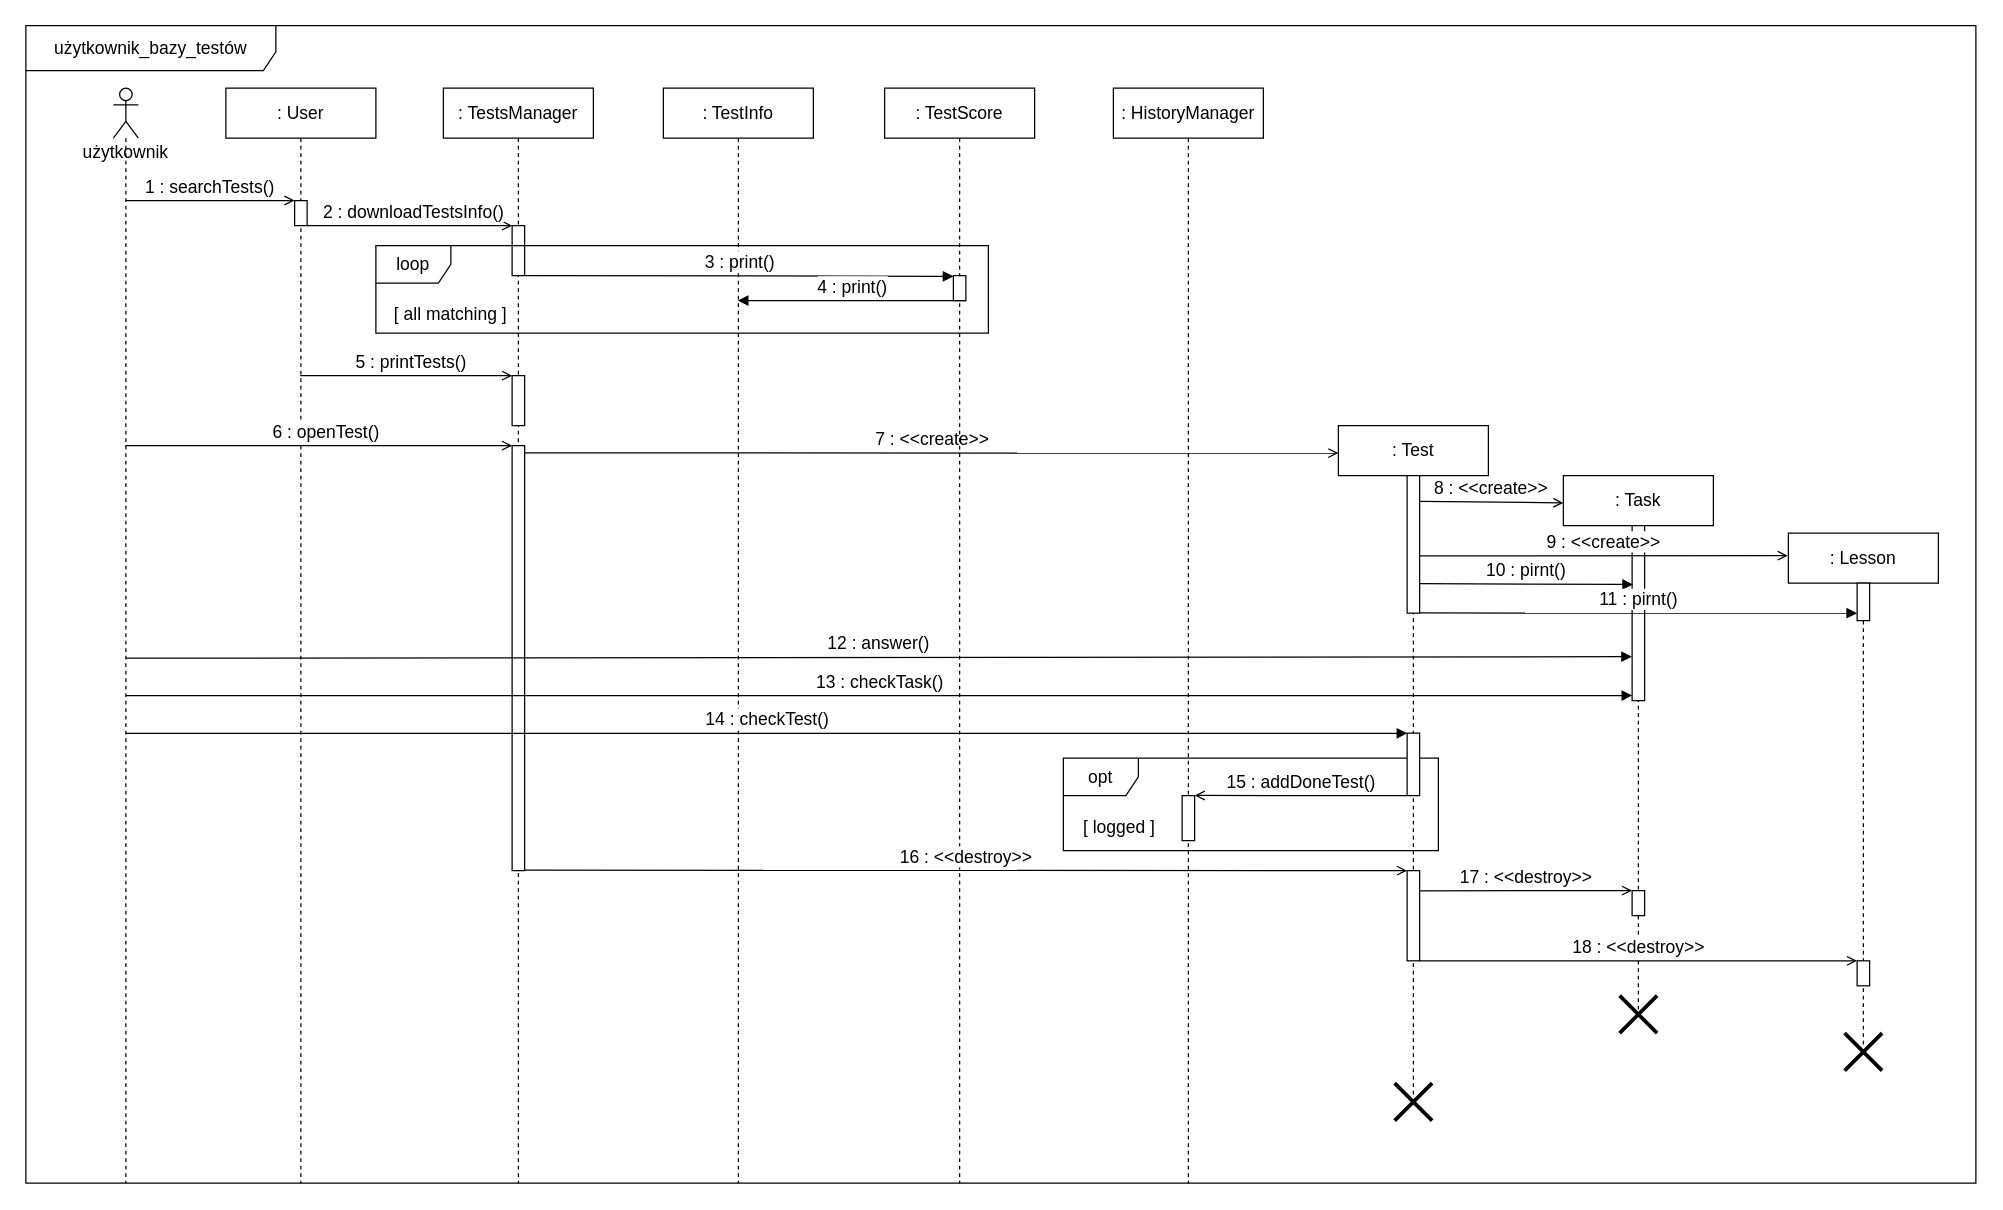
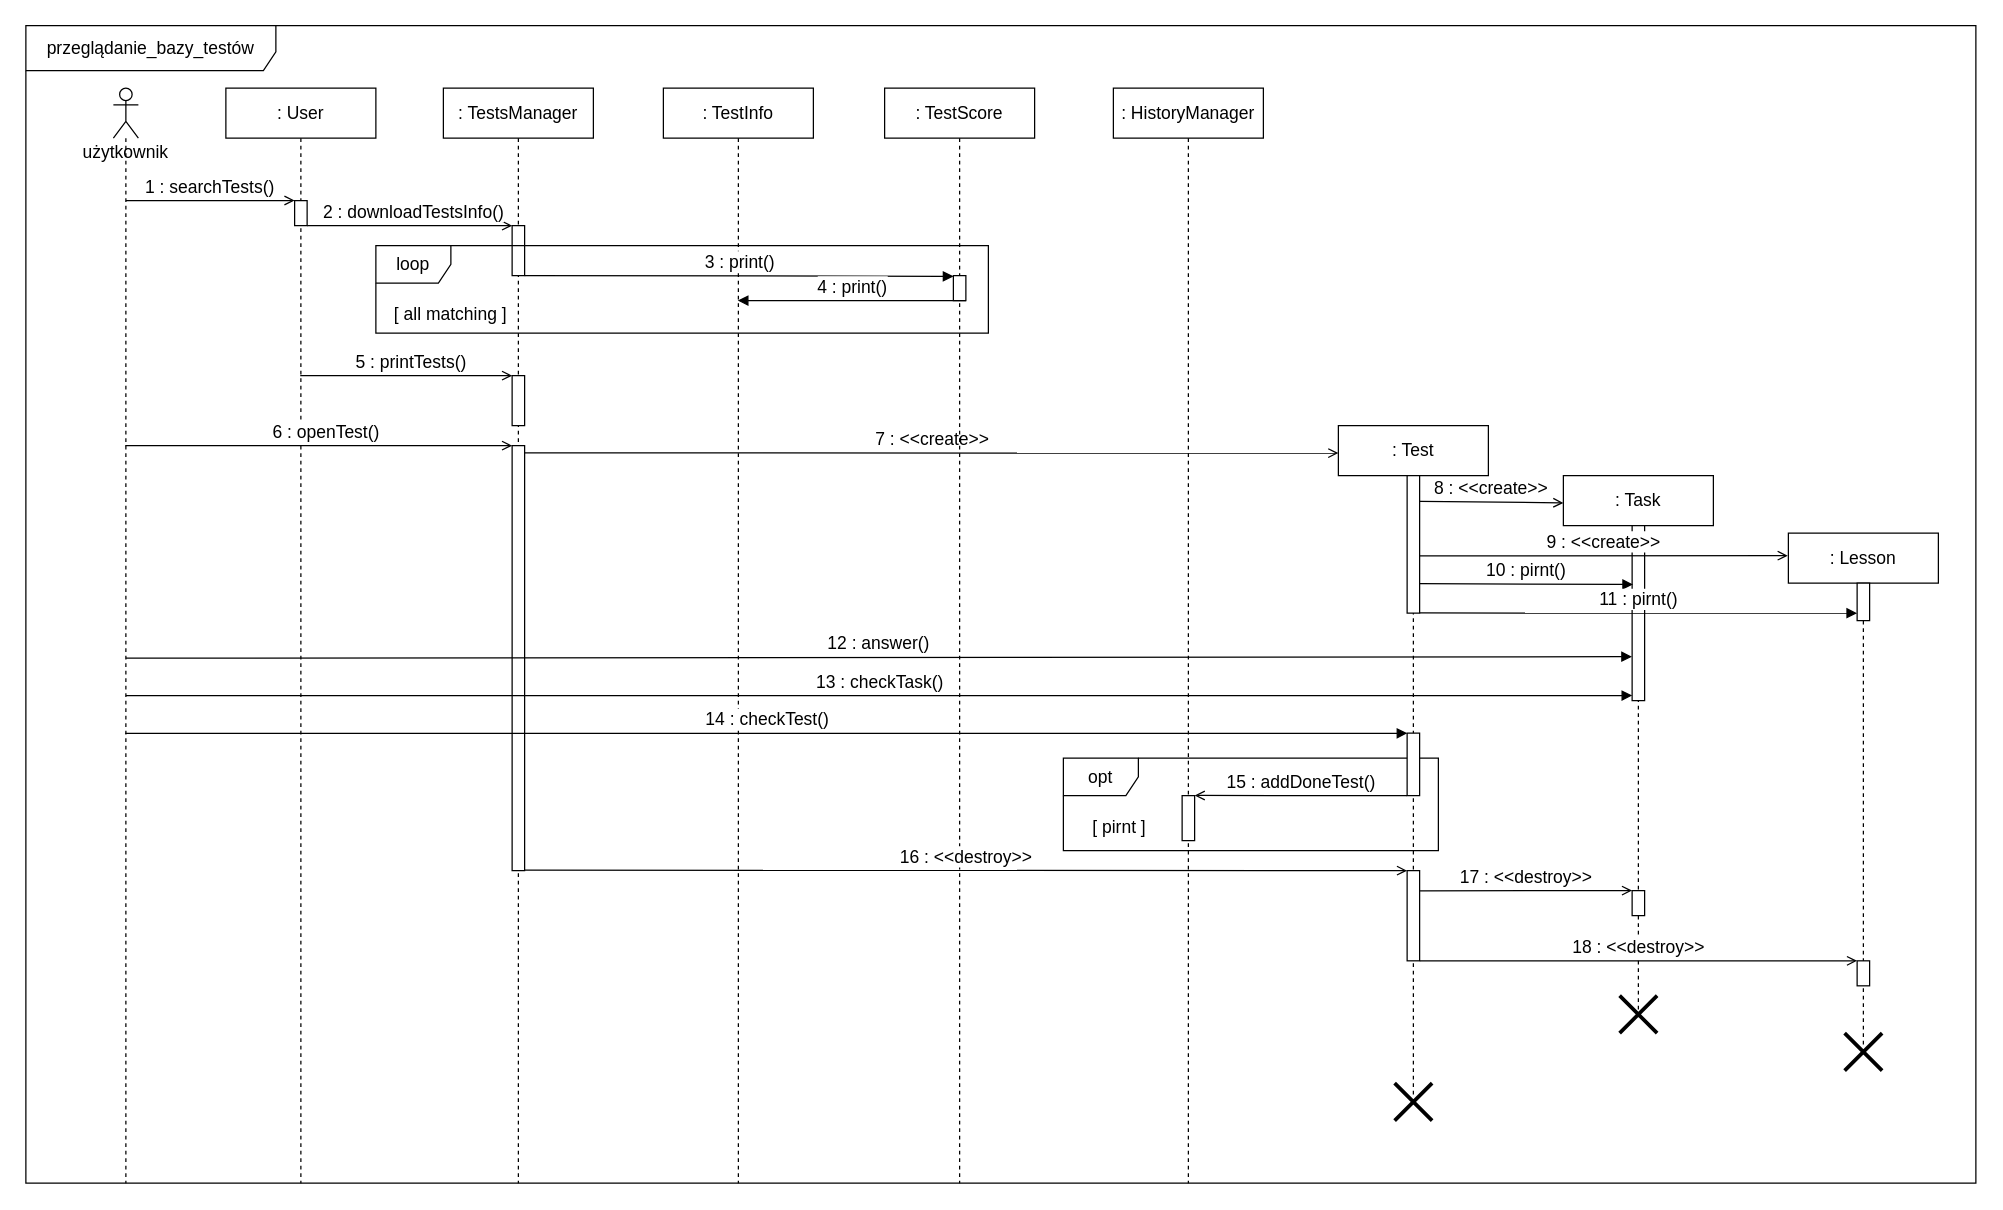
(151, 48) -> (151, 48)
(1119, 827) -> (1119, 827)
